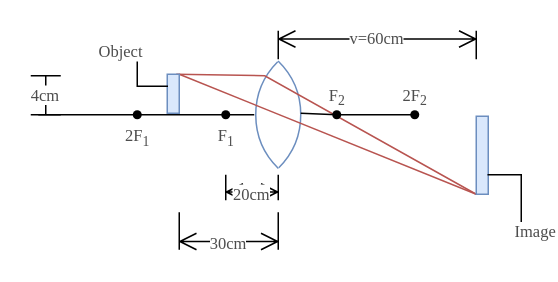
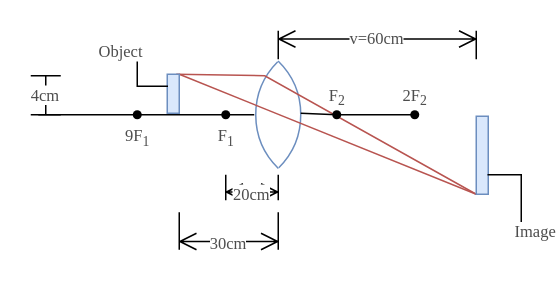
(138, 137) -> (138, 137)
